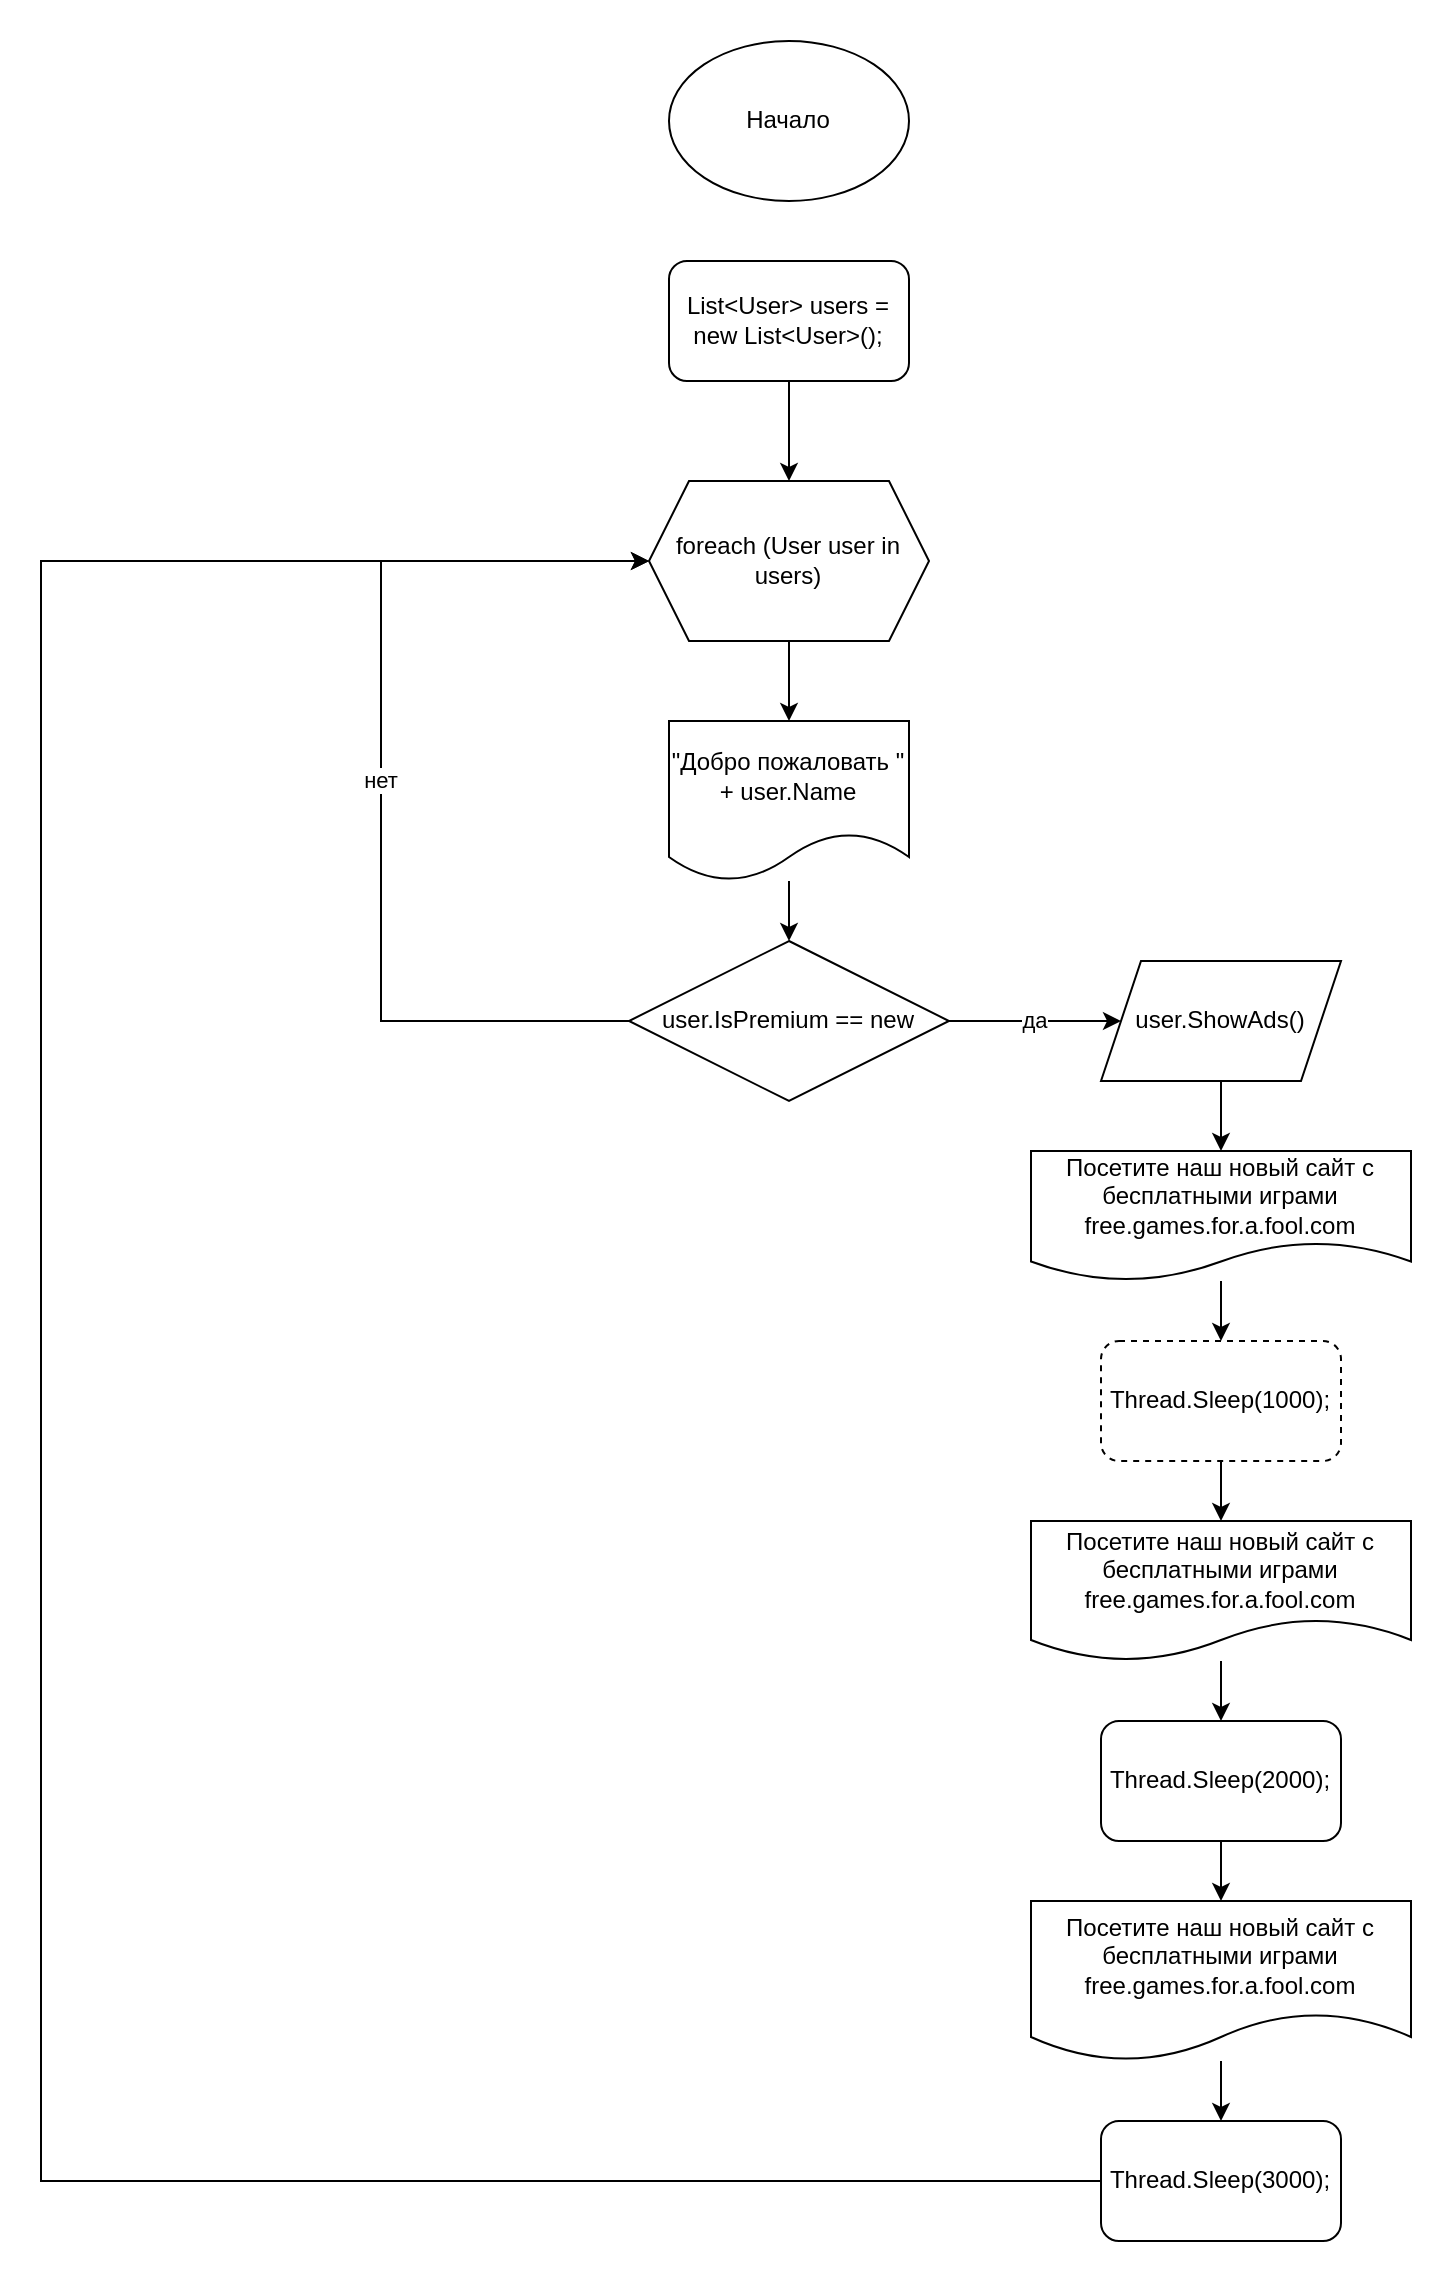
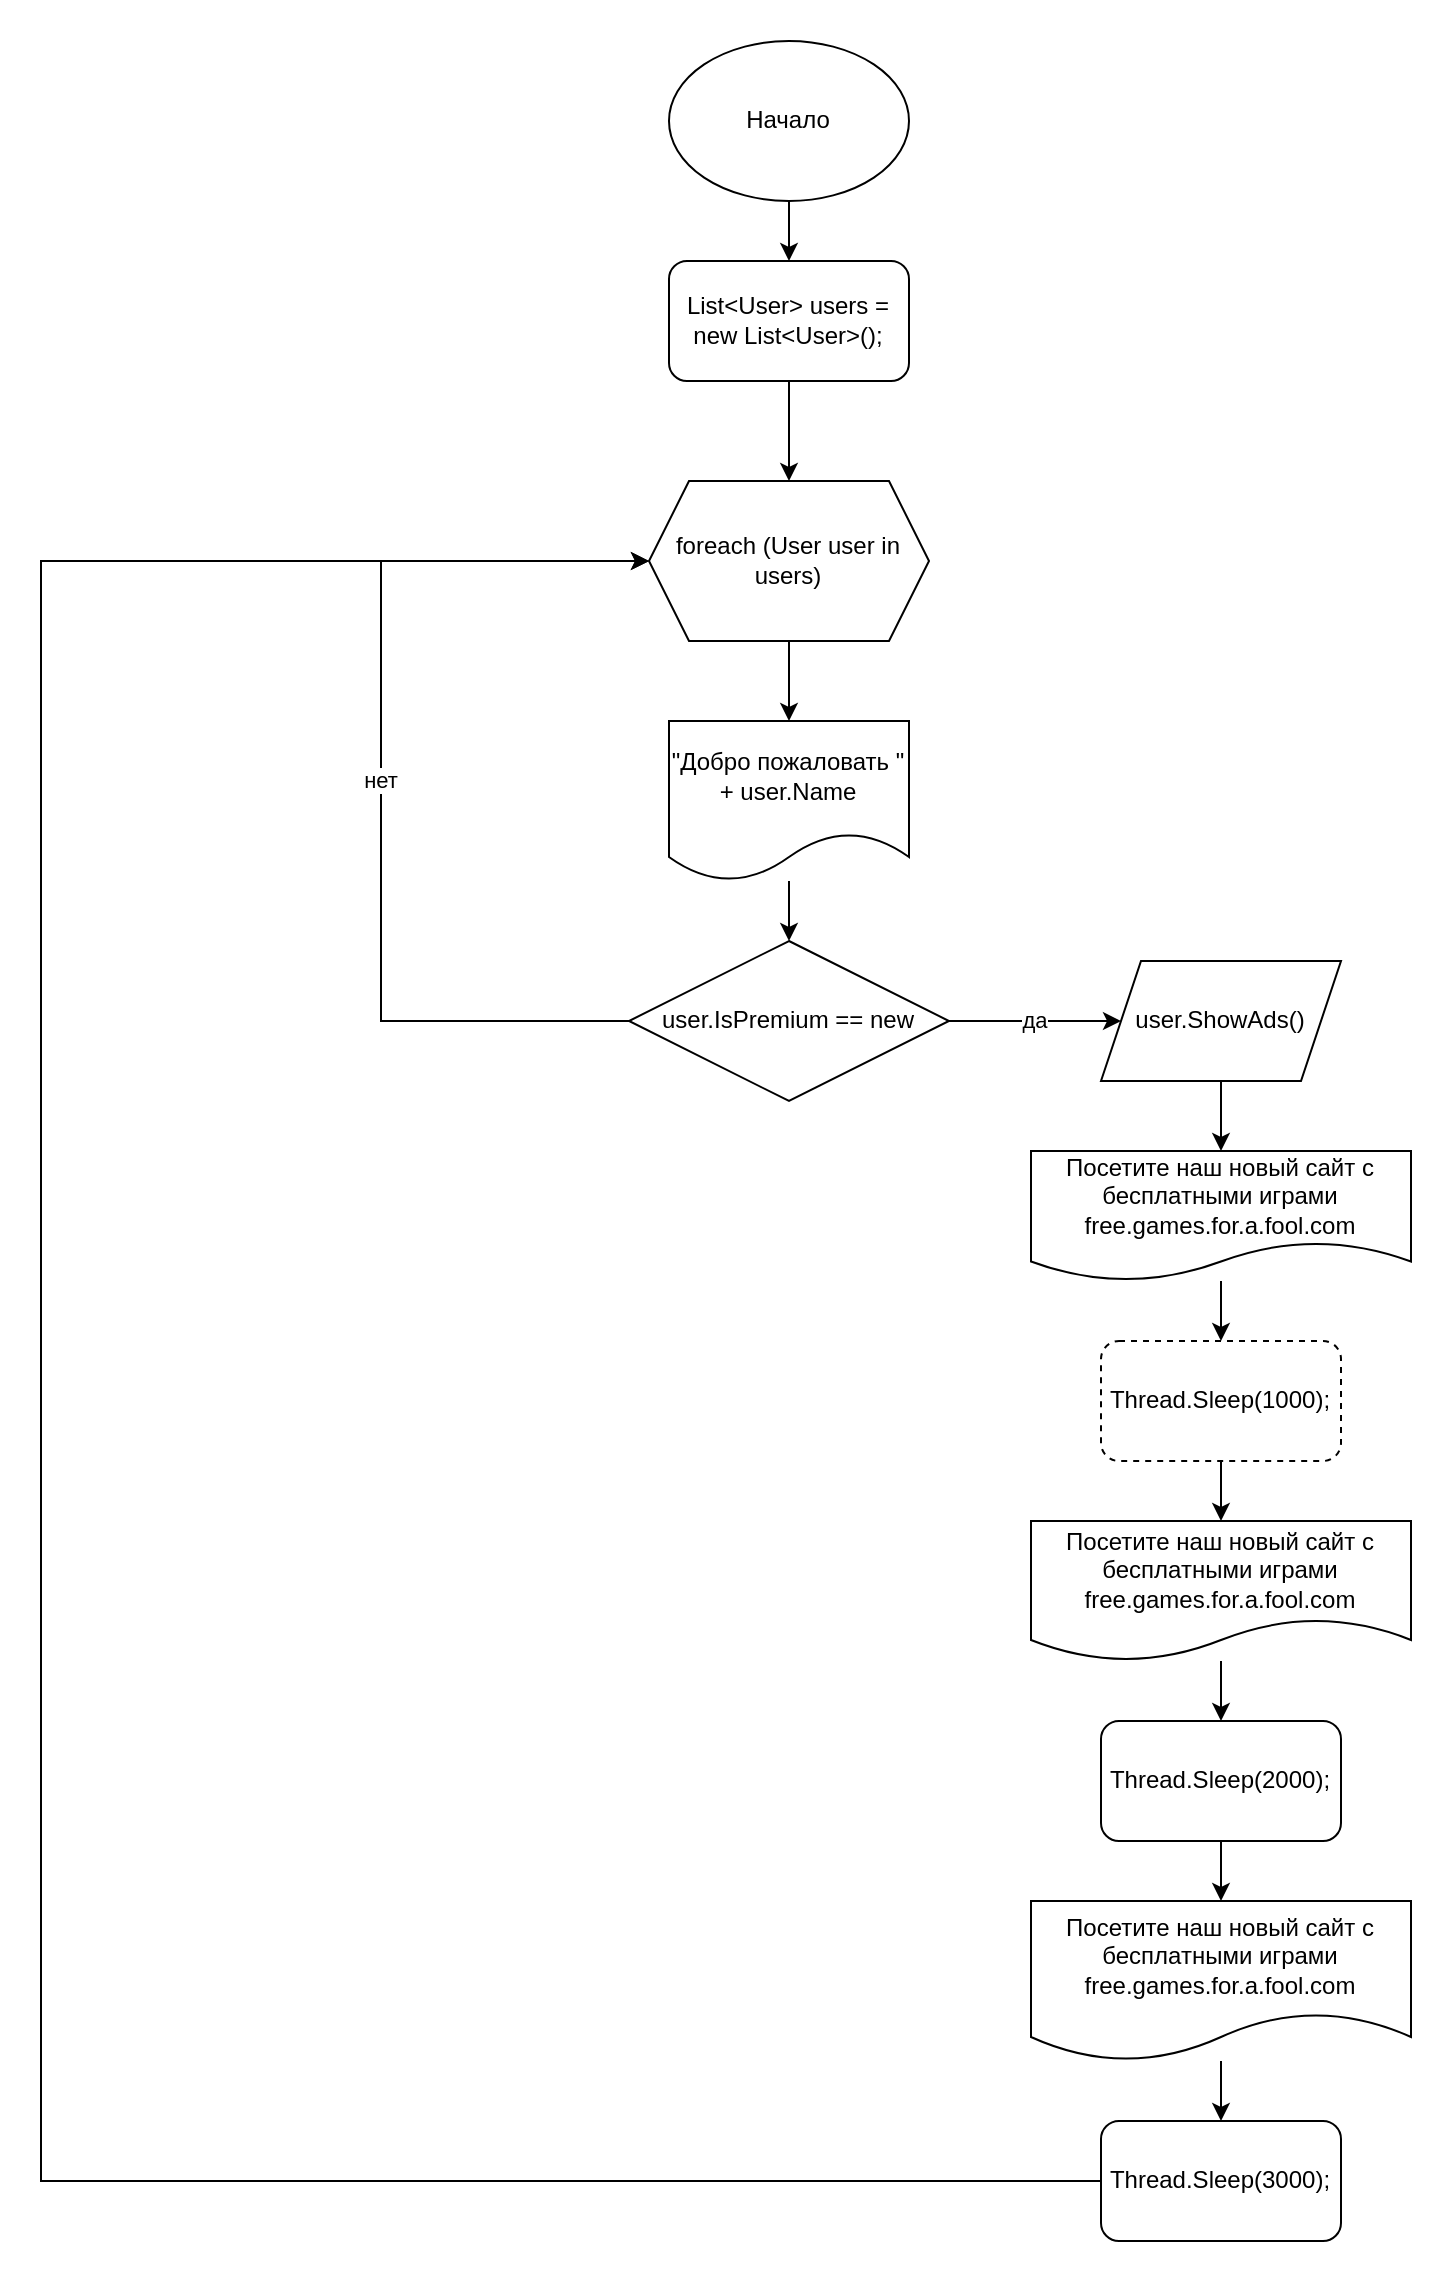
none -> (789, 238)
